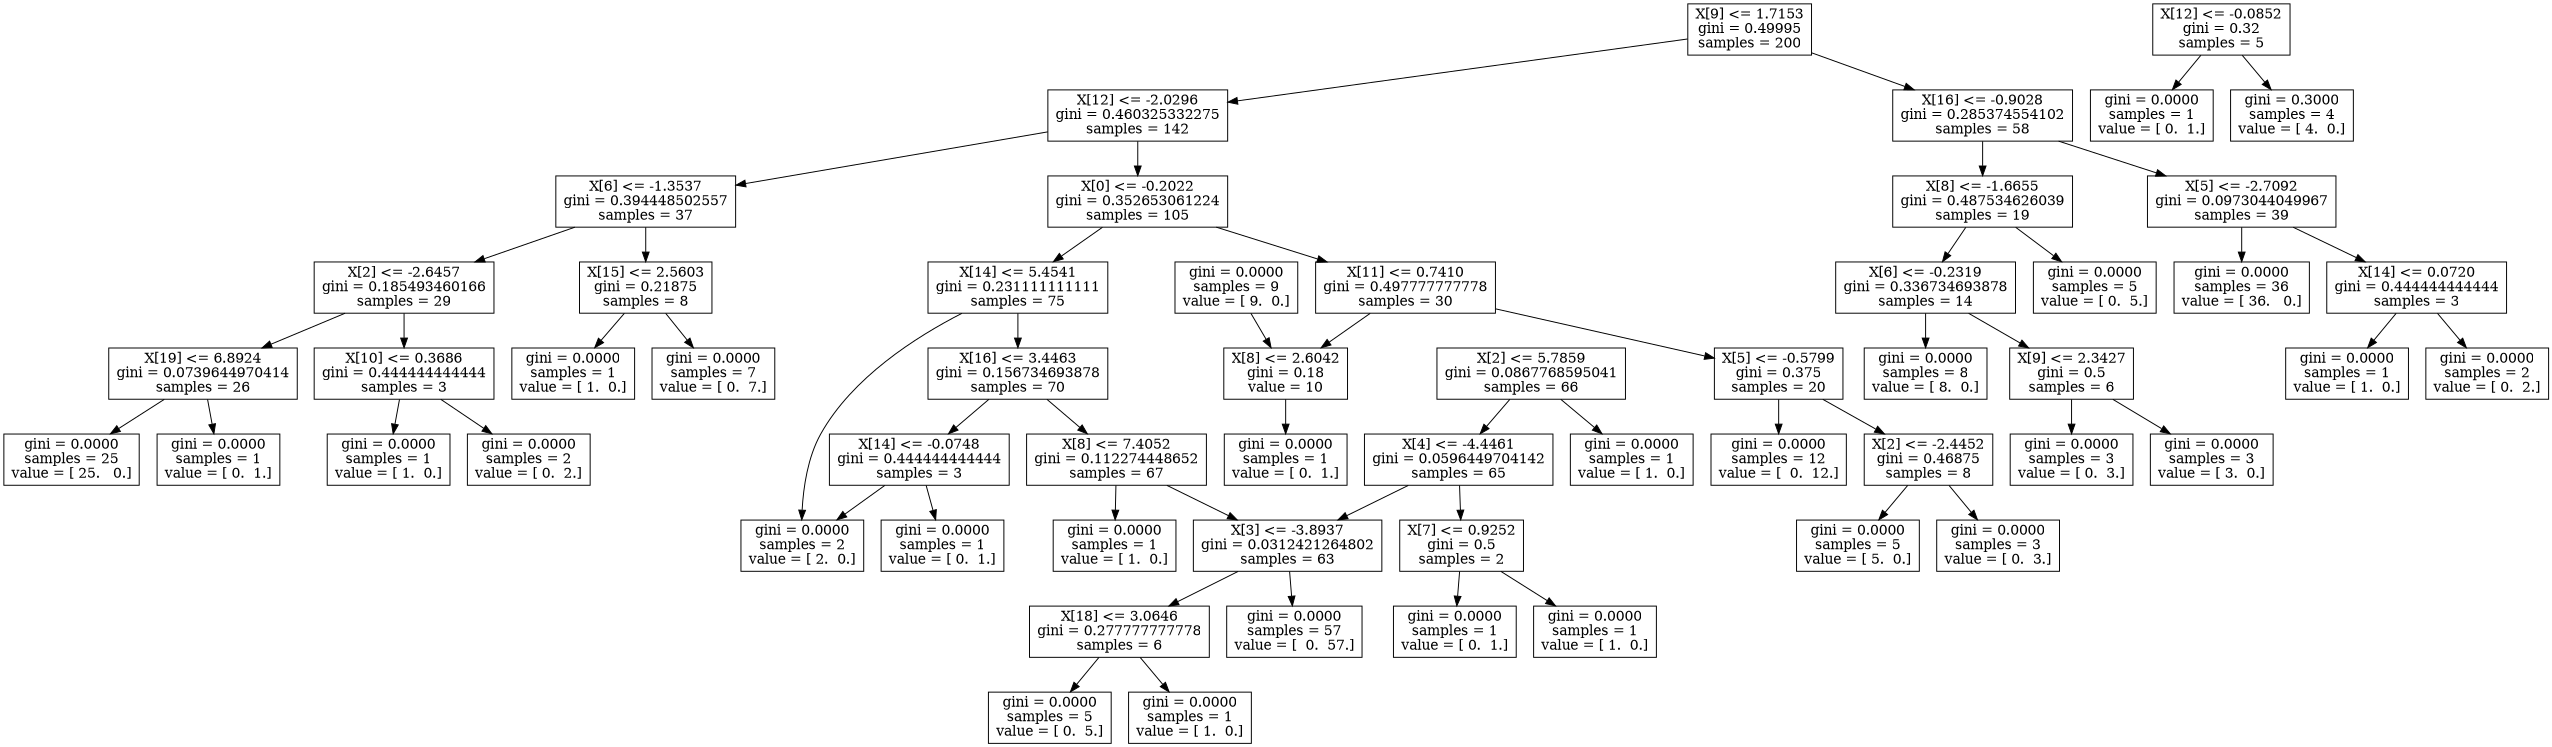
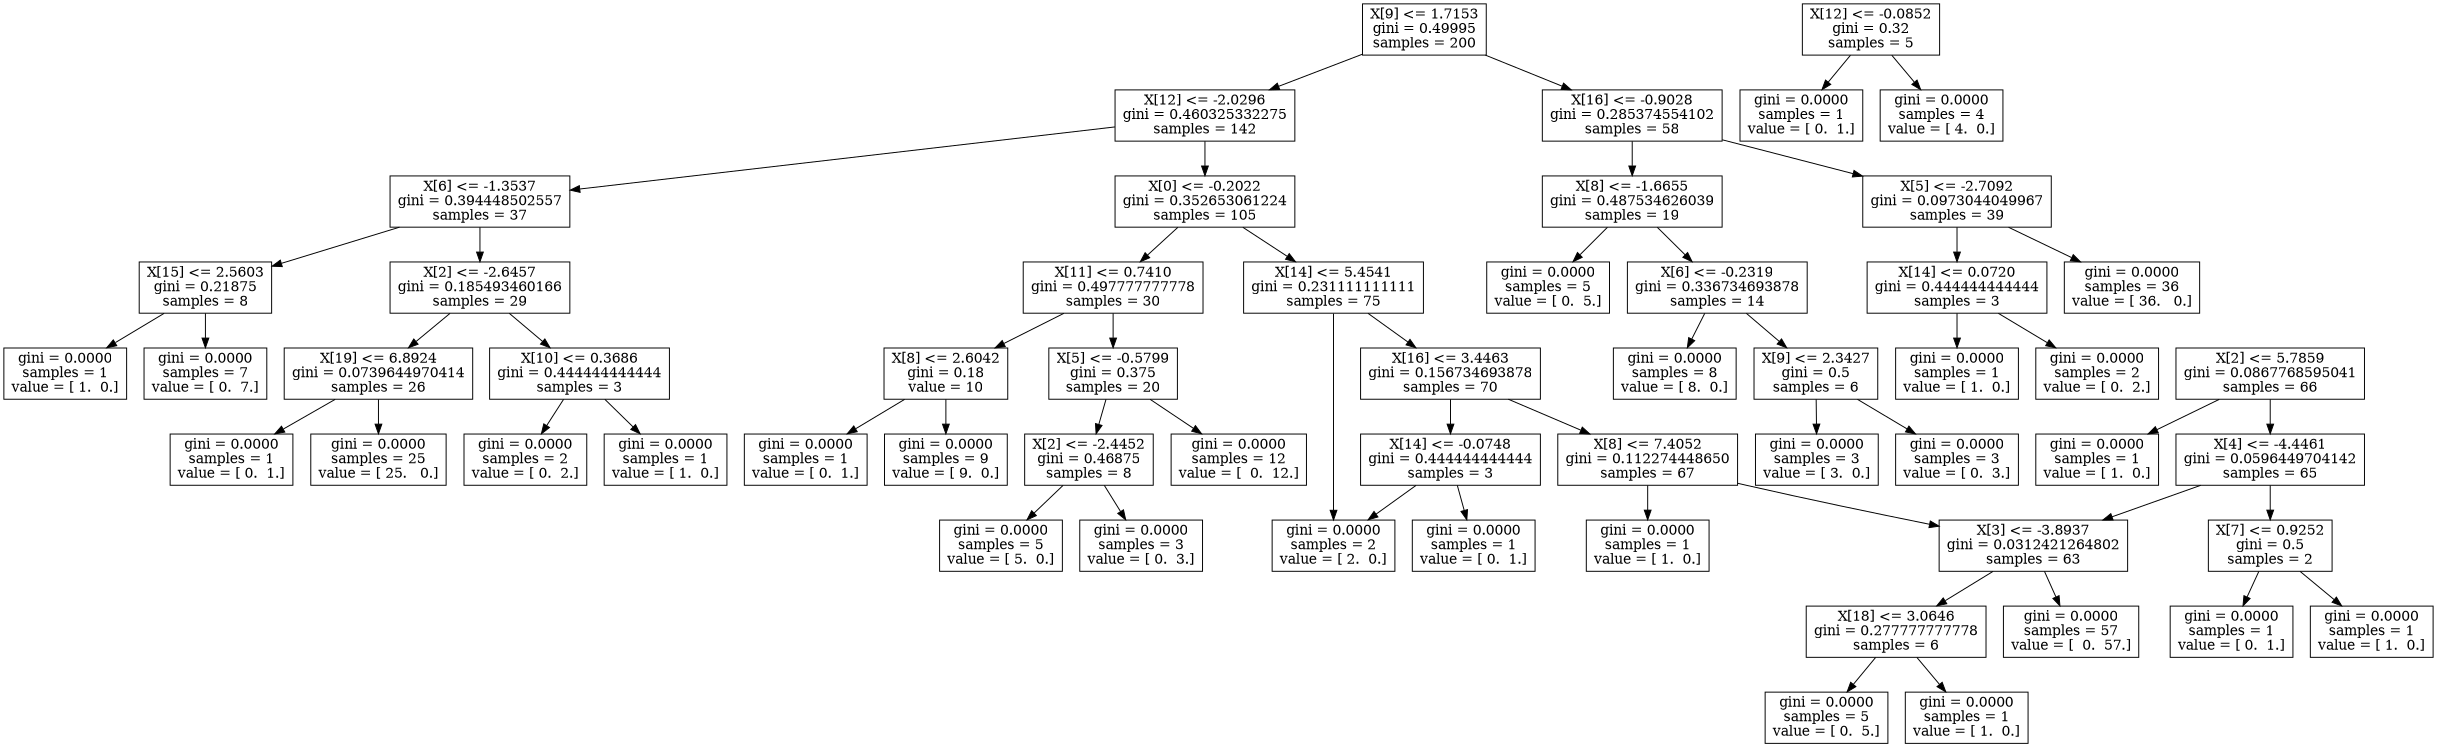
(2292, 116) -> (1942, 116)
(1259, 326) -> (946, 412)
(1116, 460) -> (1648, 460)
